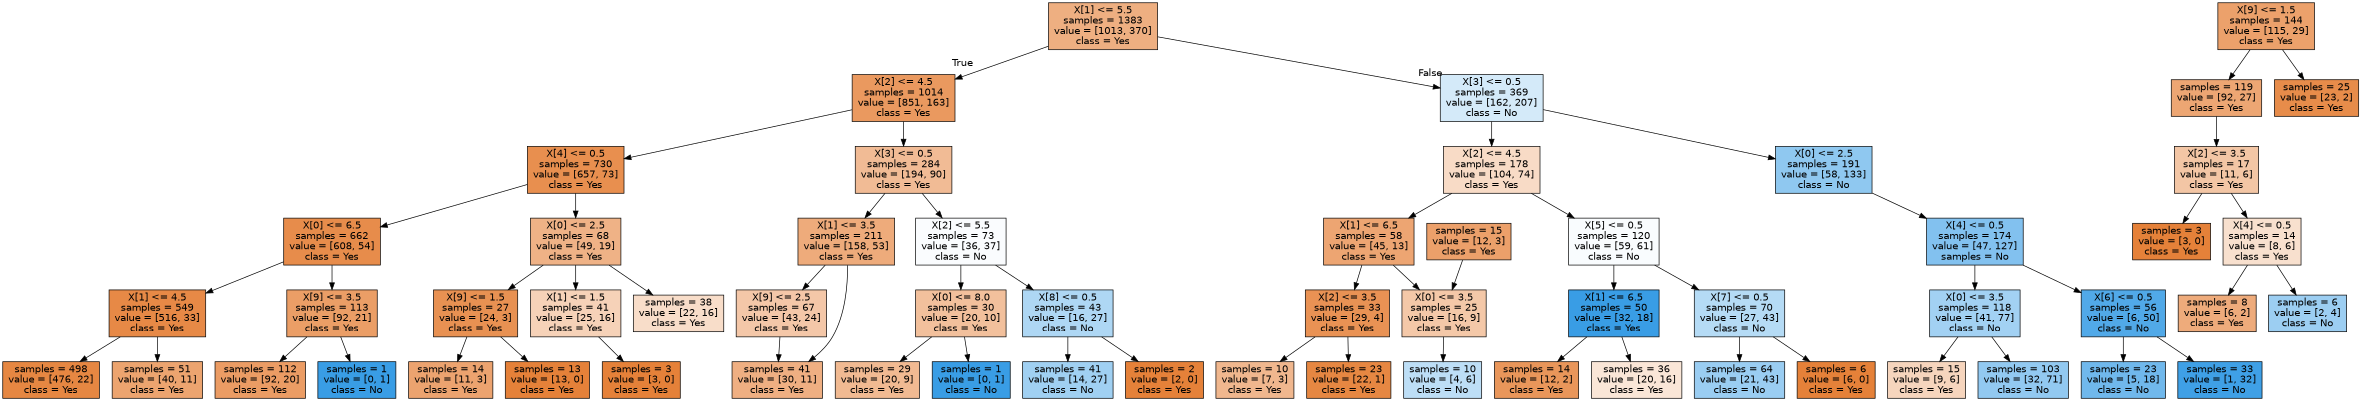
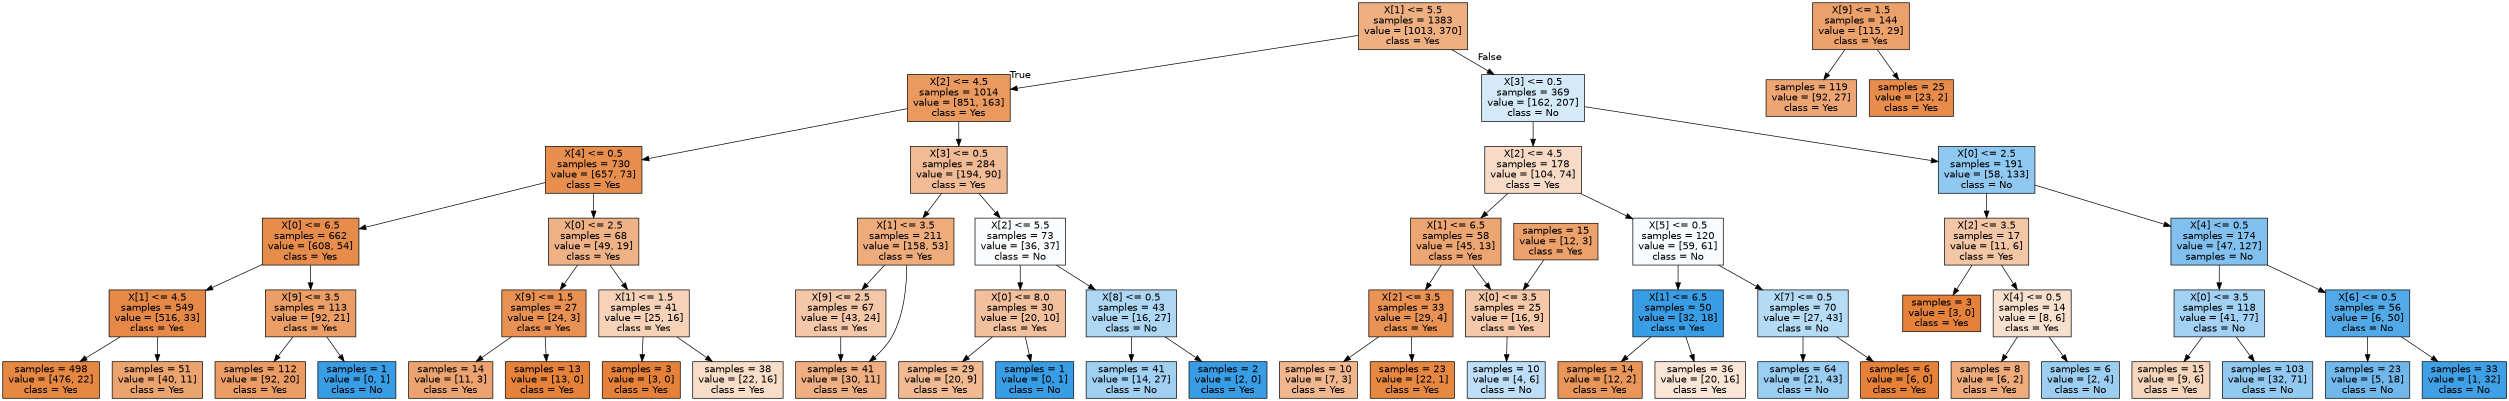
(2216, 128) -> (1987, 202)
(628, 278) -> (692, 347)
(1164, 380) -> (1228, 380)
